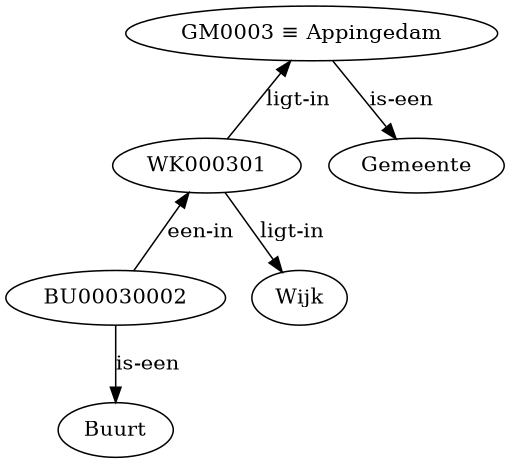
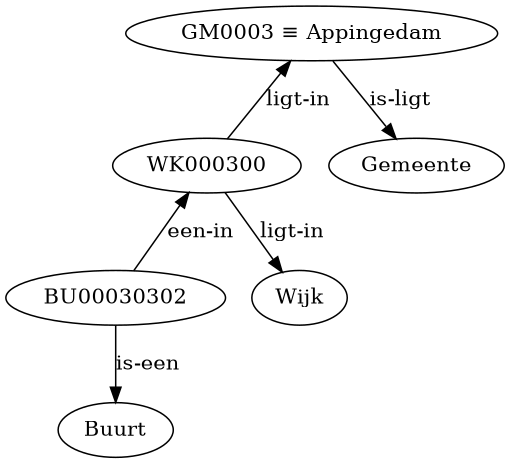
(402, 100) -> (401, 100)
(207, 166) -> (207, 166)
(116, 298) -> (116, 298)
